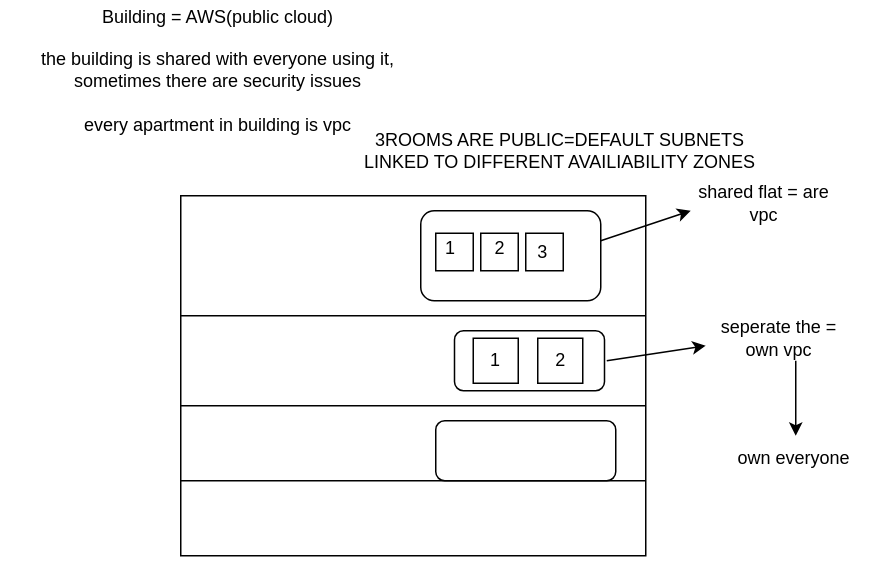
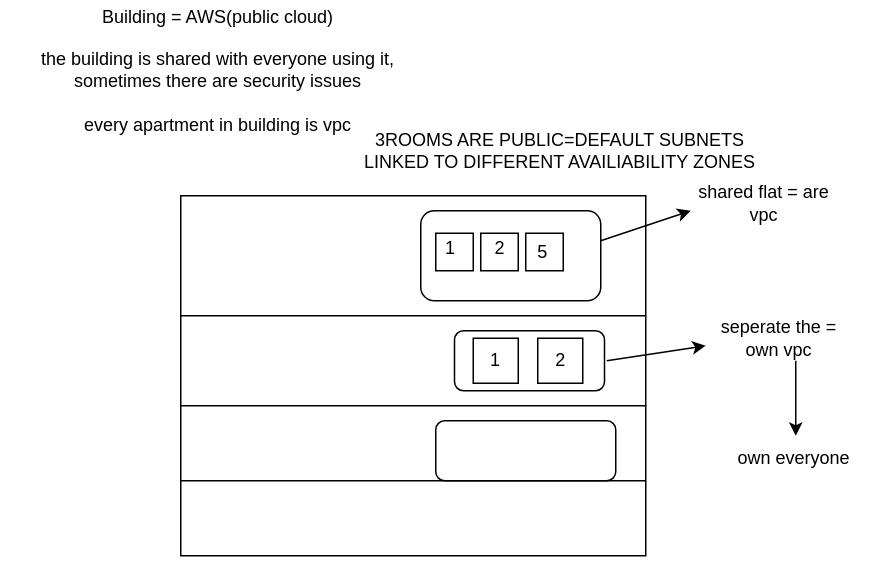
(543, 253) -> (543, 253)
